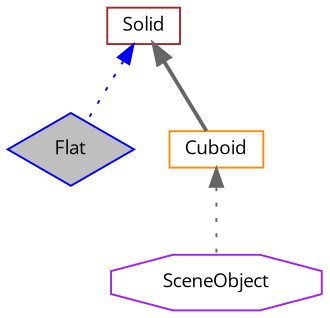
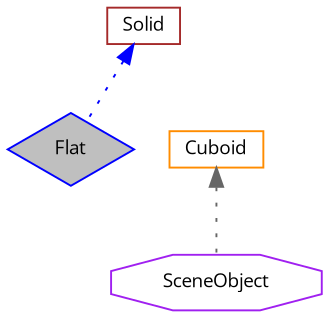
(185, 96) -> none
